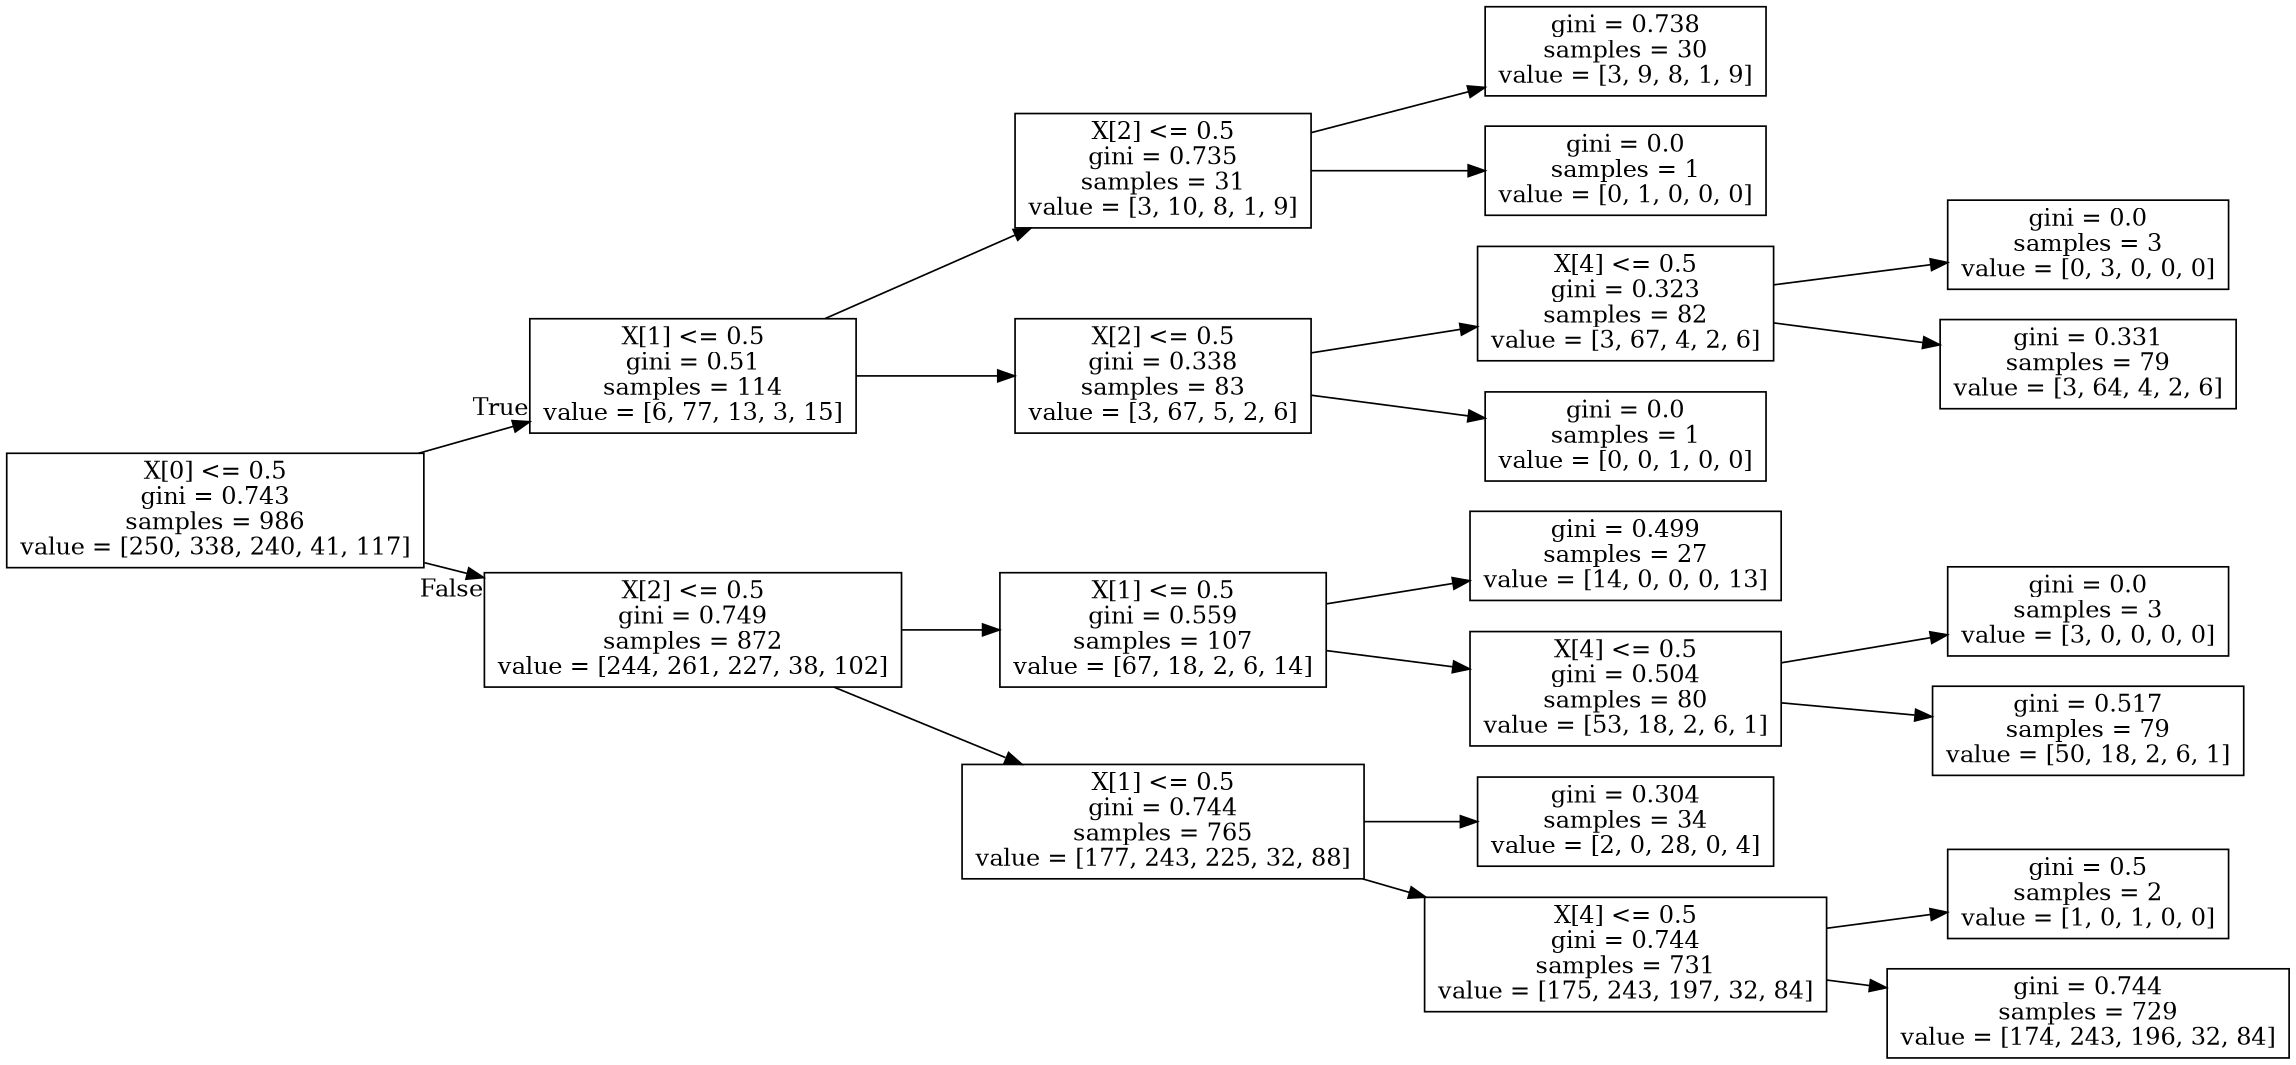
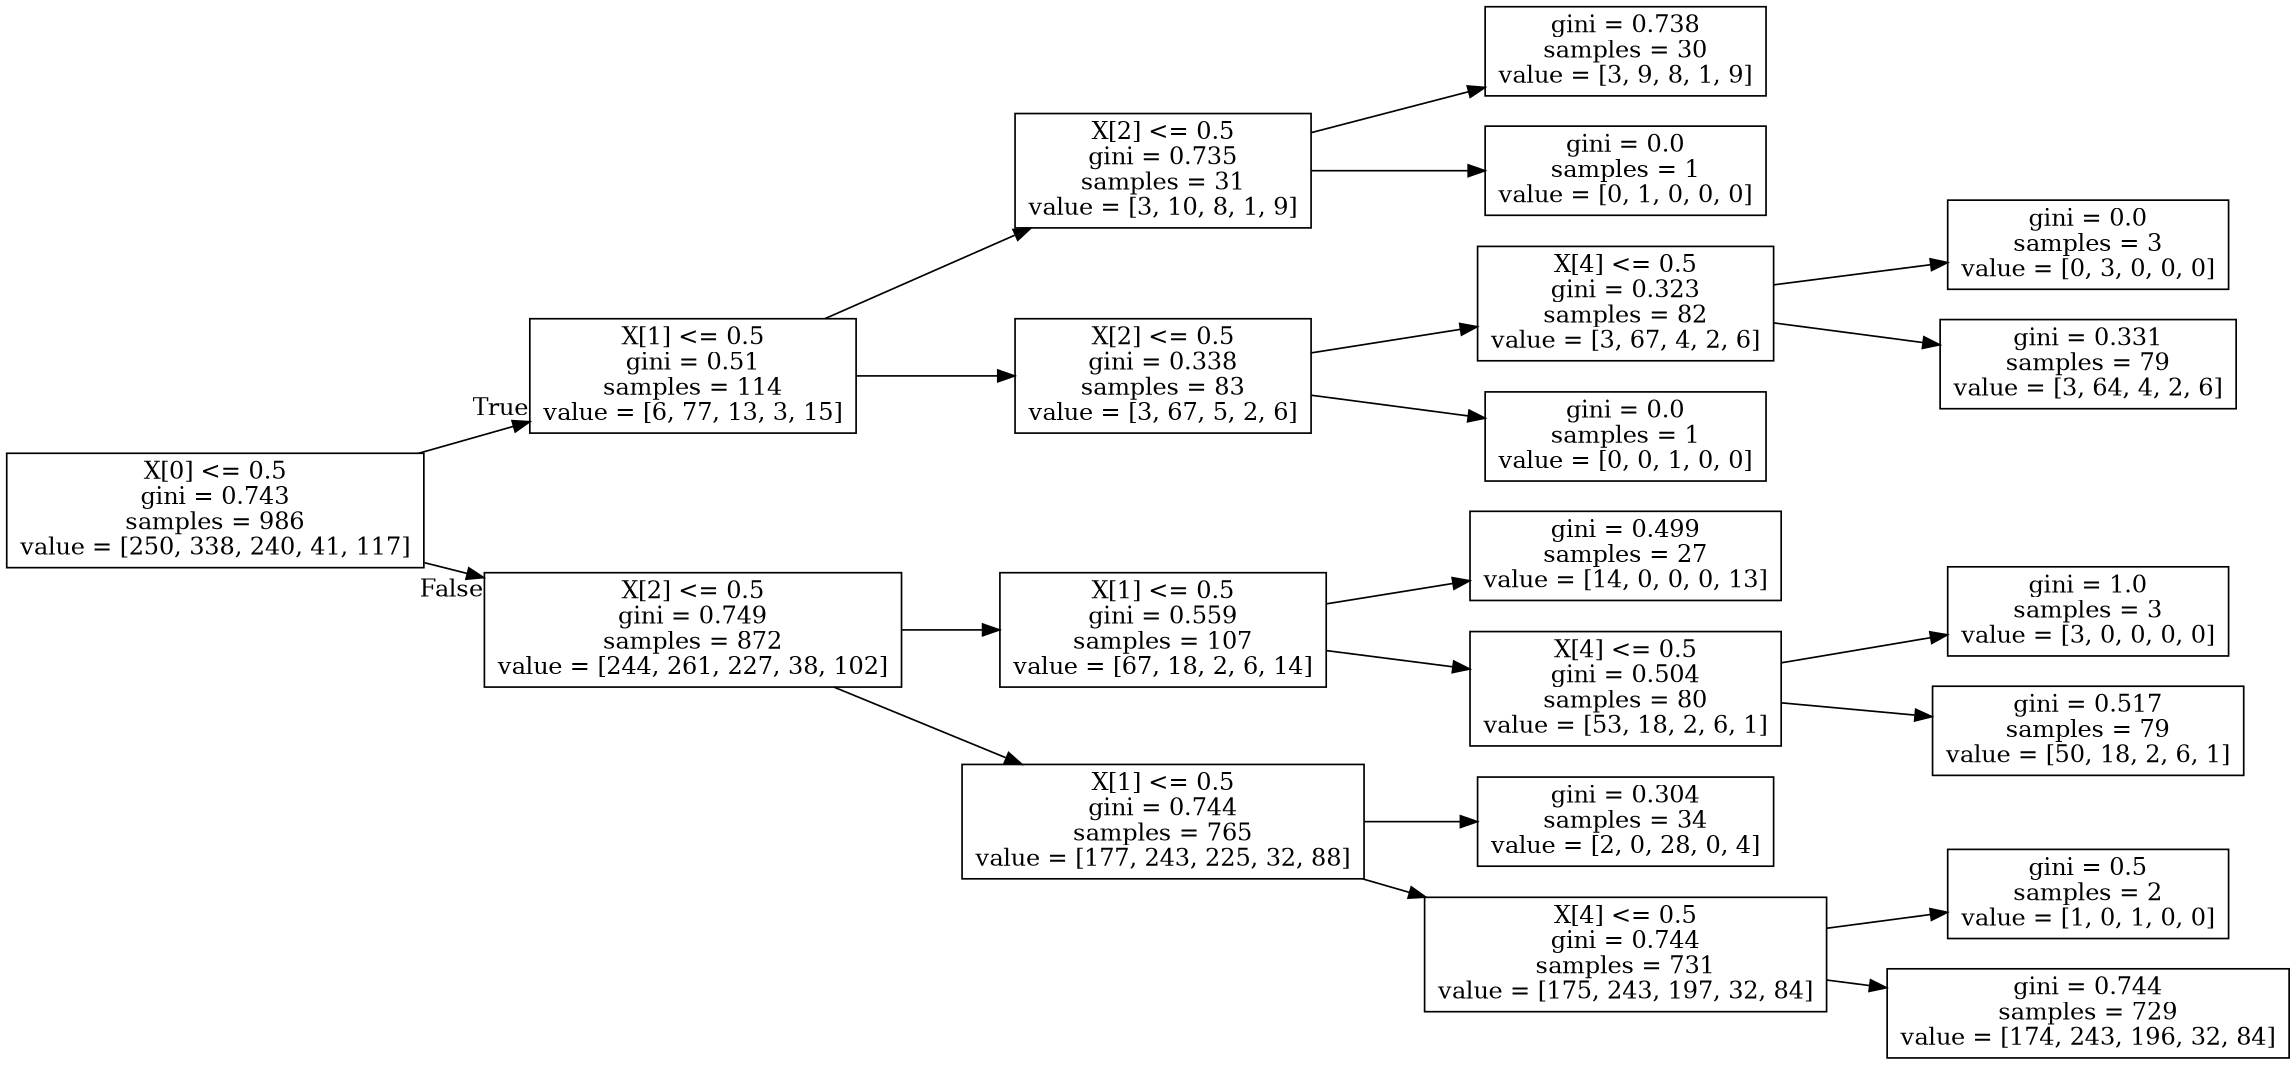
(2088, 611) -> (2088, 611)
